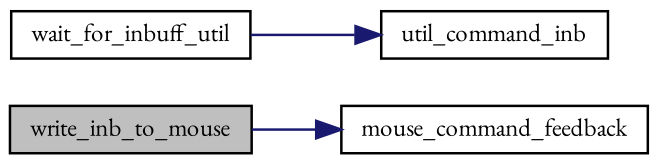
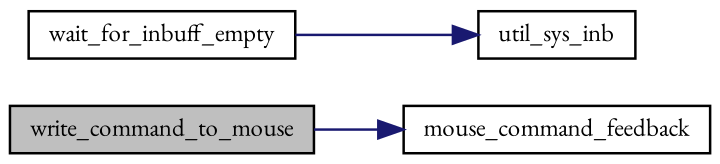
(131, 35) -> (162, 35)
(495, 35) -> (557, 35)
(131, 130) -> (162, 130)
